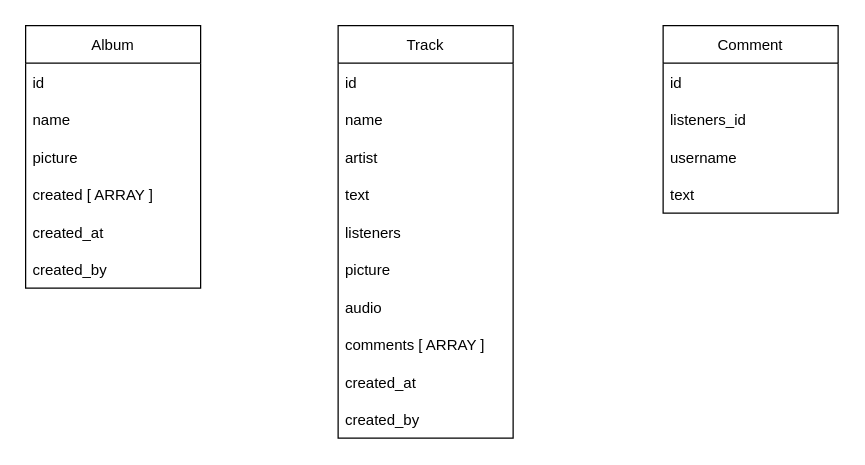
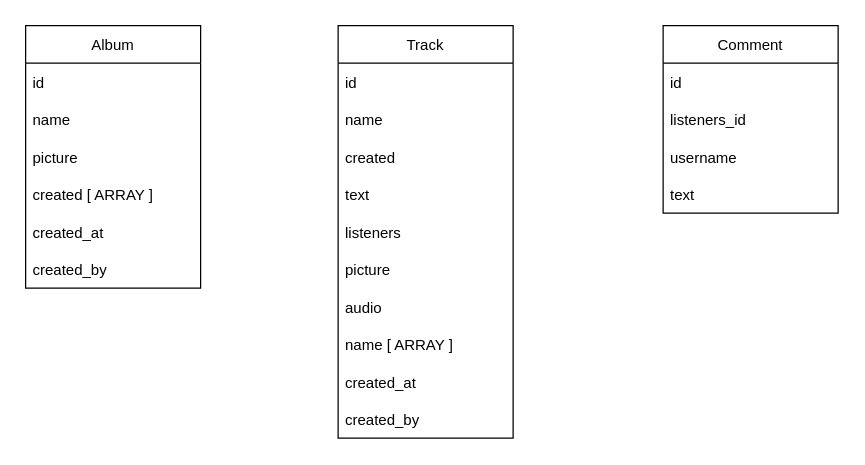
(368, 158) -> (374, 158)
(415, 345) -> (398, 345)
